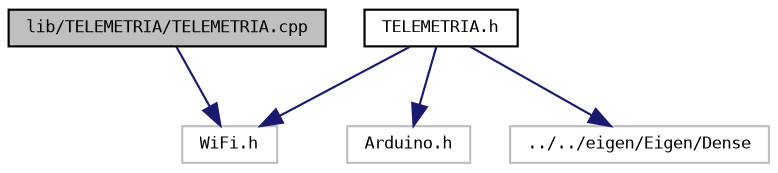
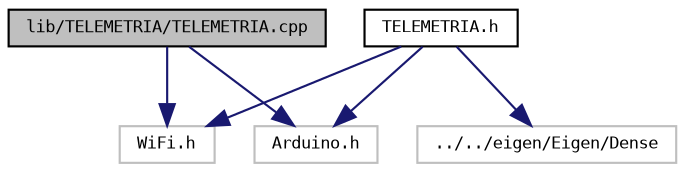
none -> (233, 80)
